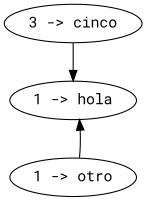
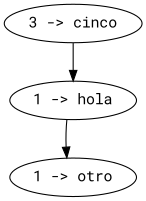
(80, 144) -> (66, 133)
